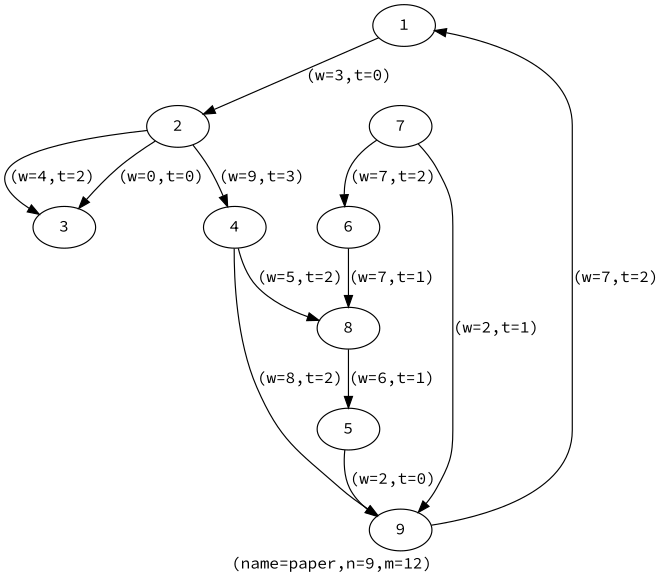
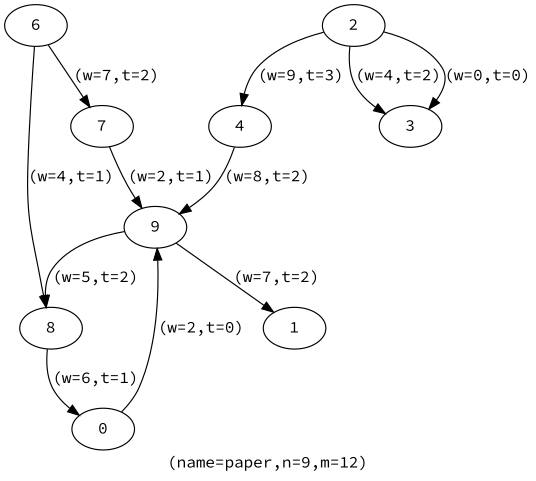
(296, 74) -> none
(353, 163) -> (66, 71)
(392, 278) -> (71, 177)
(263, 292) -> (73, 250)
(348, 429) -> (103, 429)
